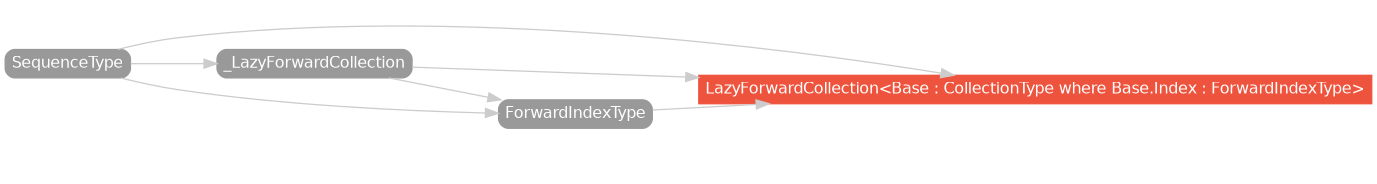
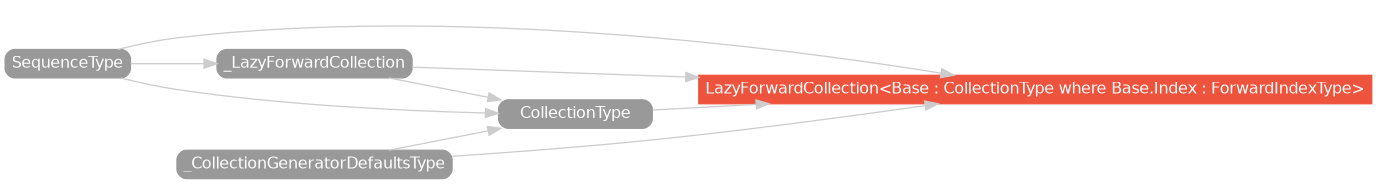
(575, 114) -> (575, 114)
none -> (315, 164)
